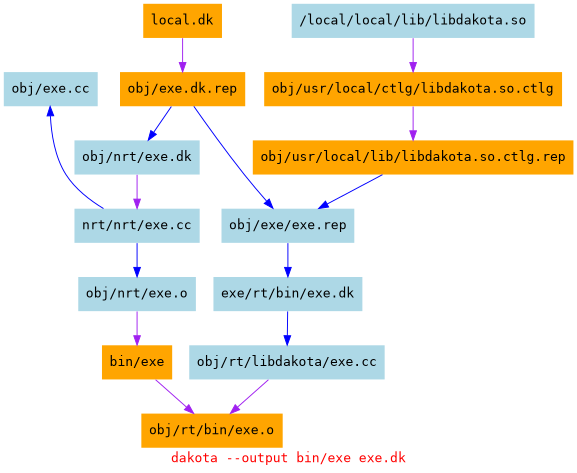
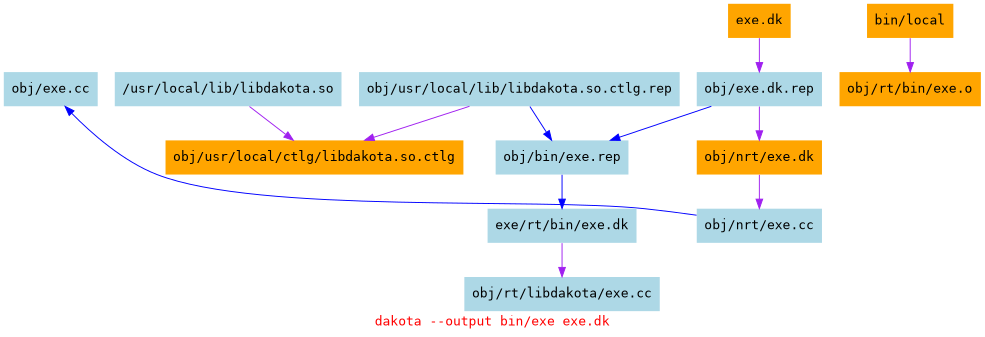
(183, 21) -> (759, 21)
(413, 21) -> (228, 89)
(183, 89) -> (759, 89)
(162, 119) -> (759, 119)
(413, 119) -> (422, 122)
(137, 157) -> (759, 157)
(413, 157) -> (519, 89)
(137, 226) -> (759, 226)
(288, 226) -> (562, 157)
(137, 294) -> none
(287, 324) -> (562, 255)
(137, 362) -> (910, 21)
(253, 393) -> none
